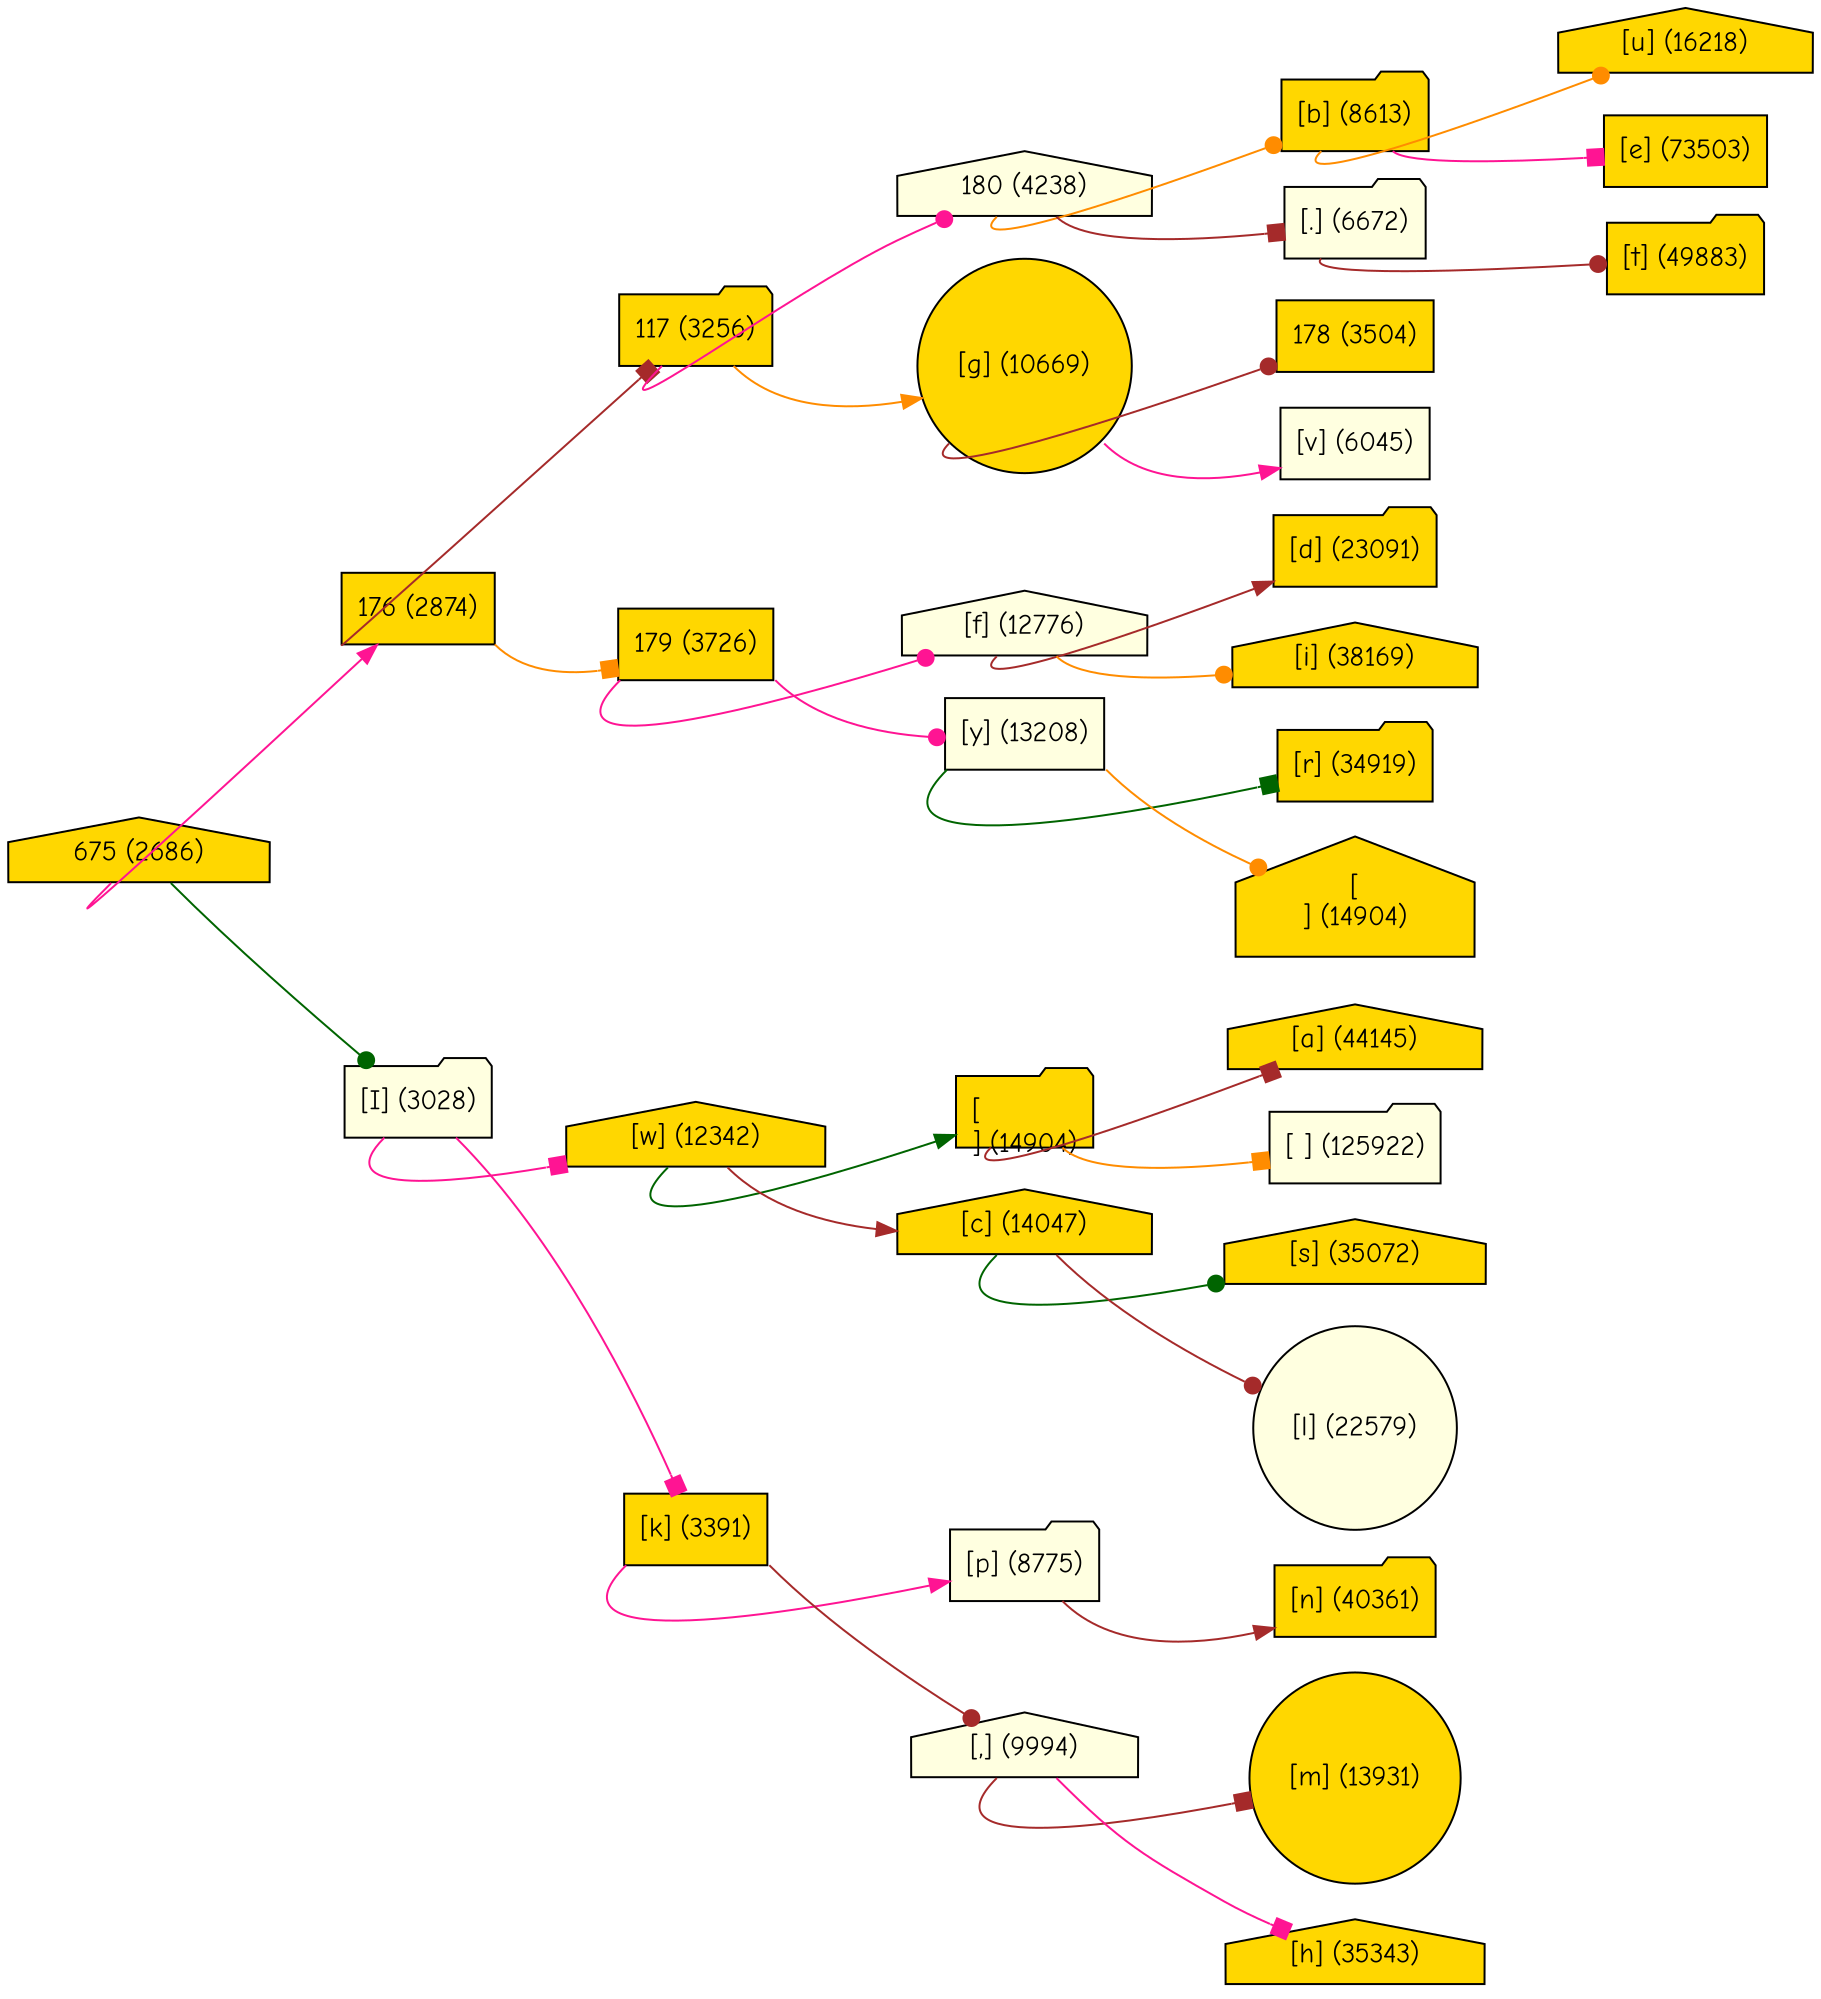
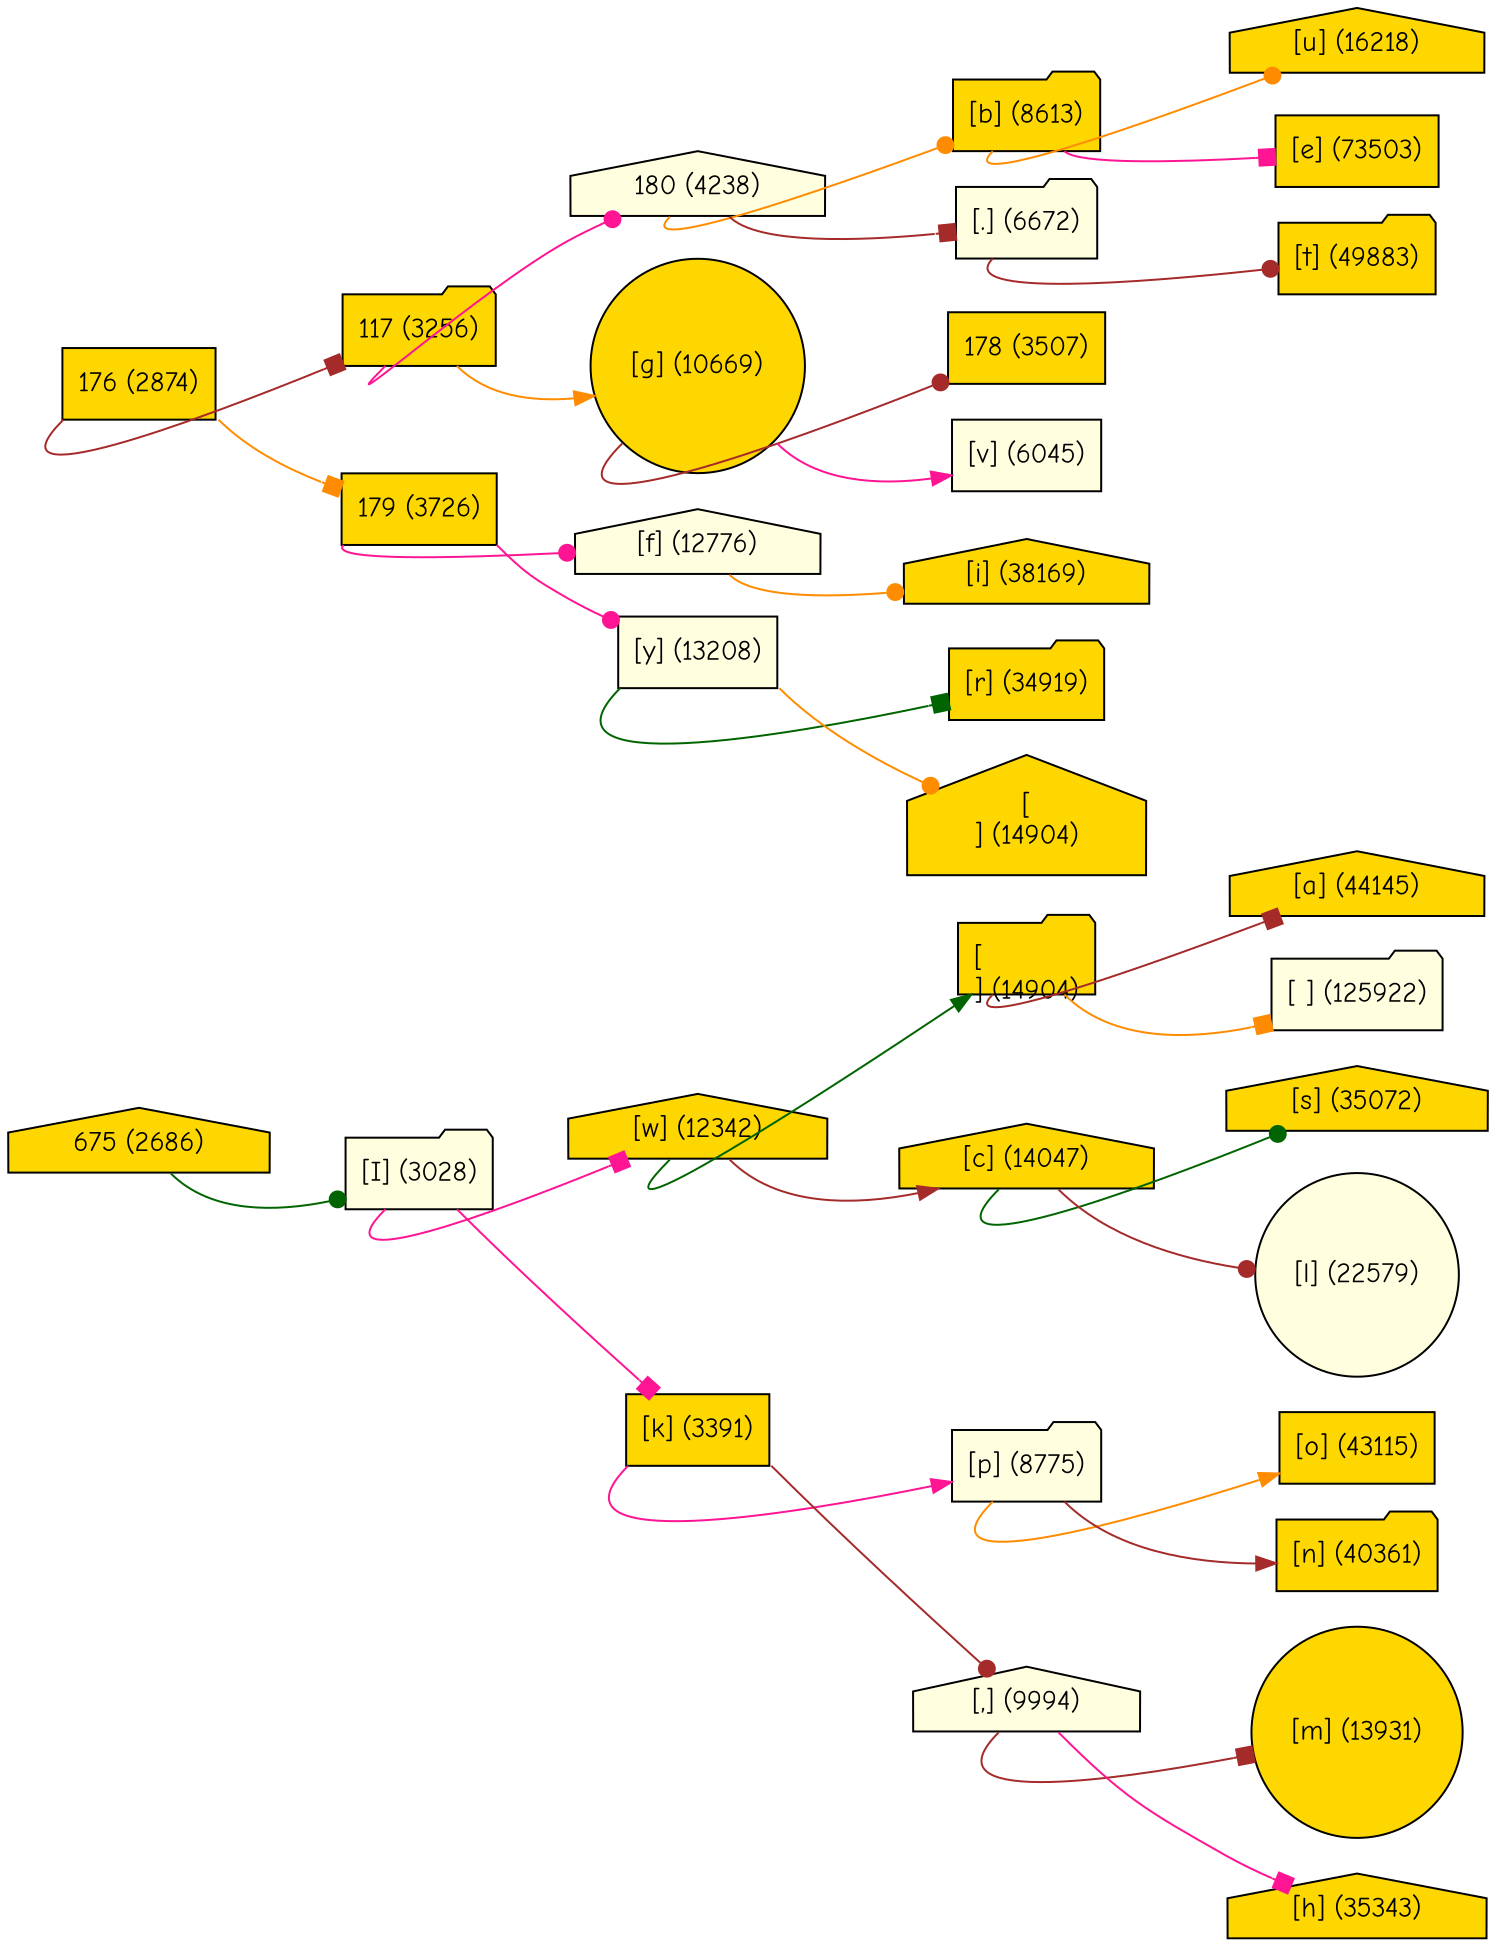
(1355, 336) -> (1027, 348)
(1355, 551) -> none
(214, 795) -> none
none -> (1357, 1448)
